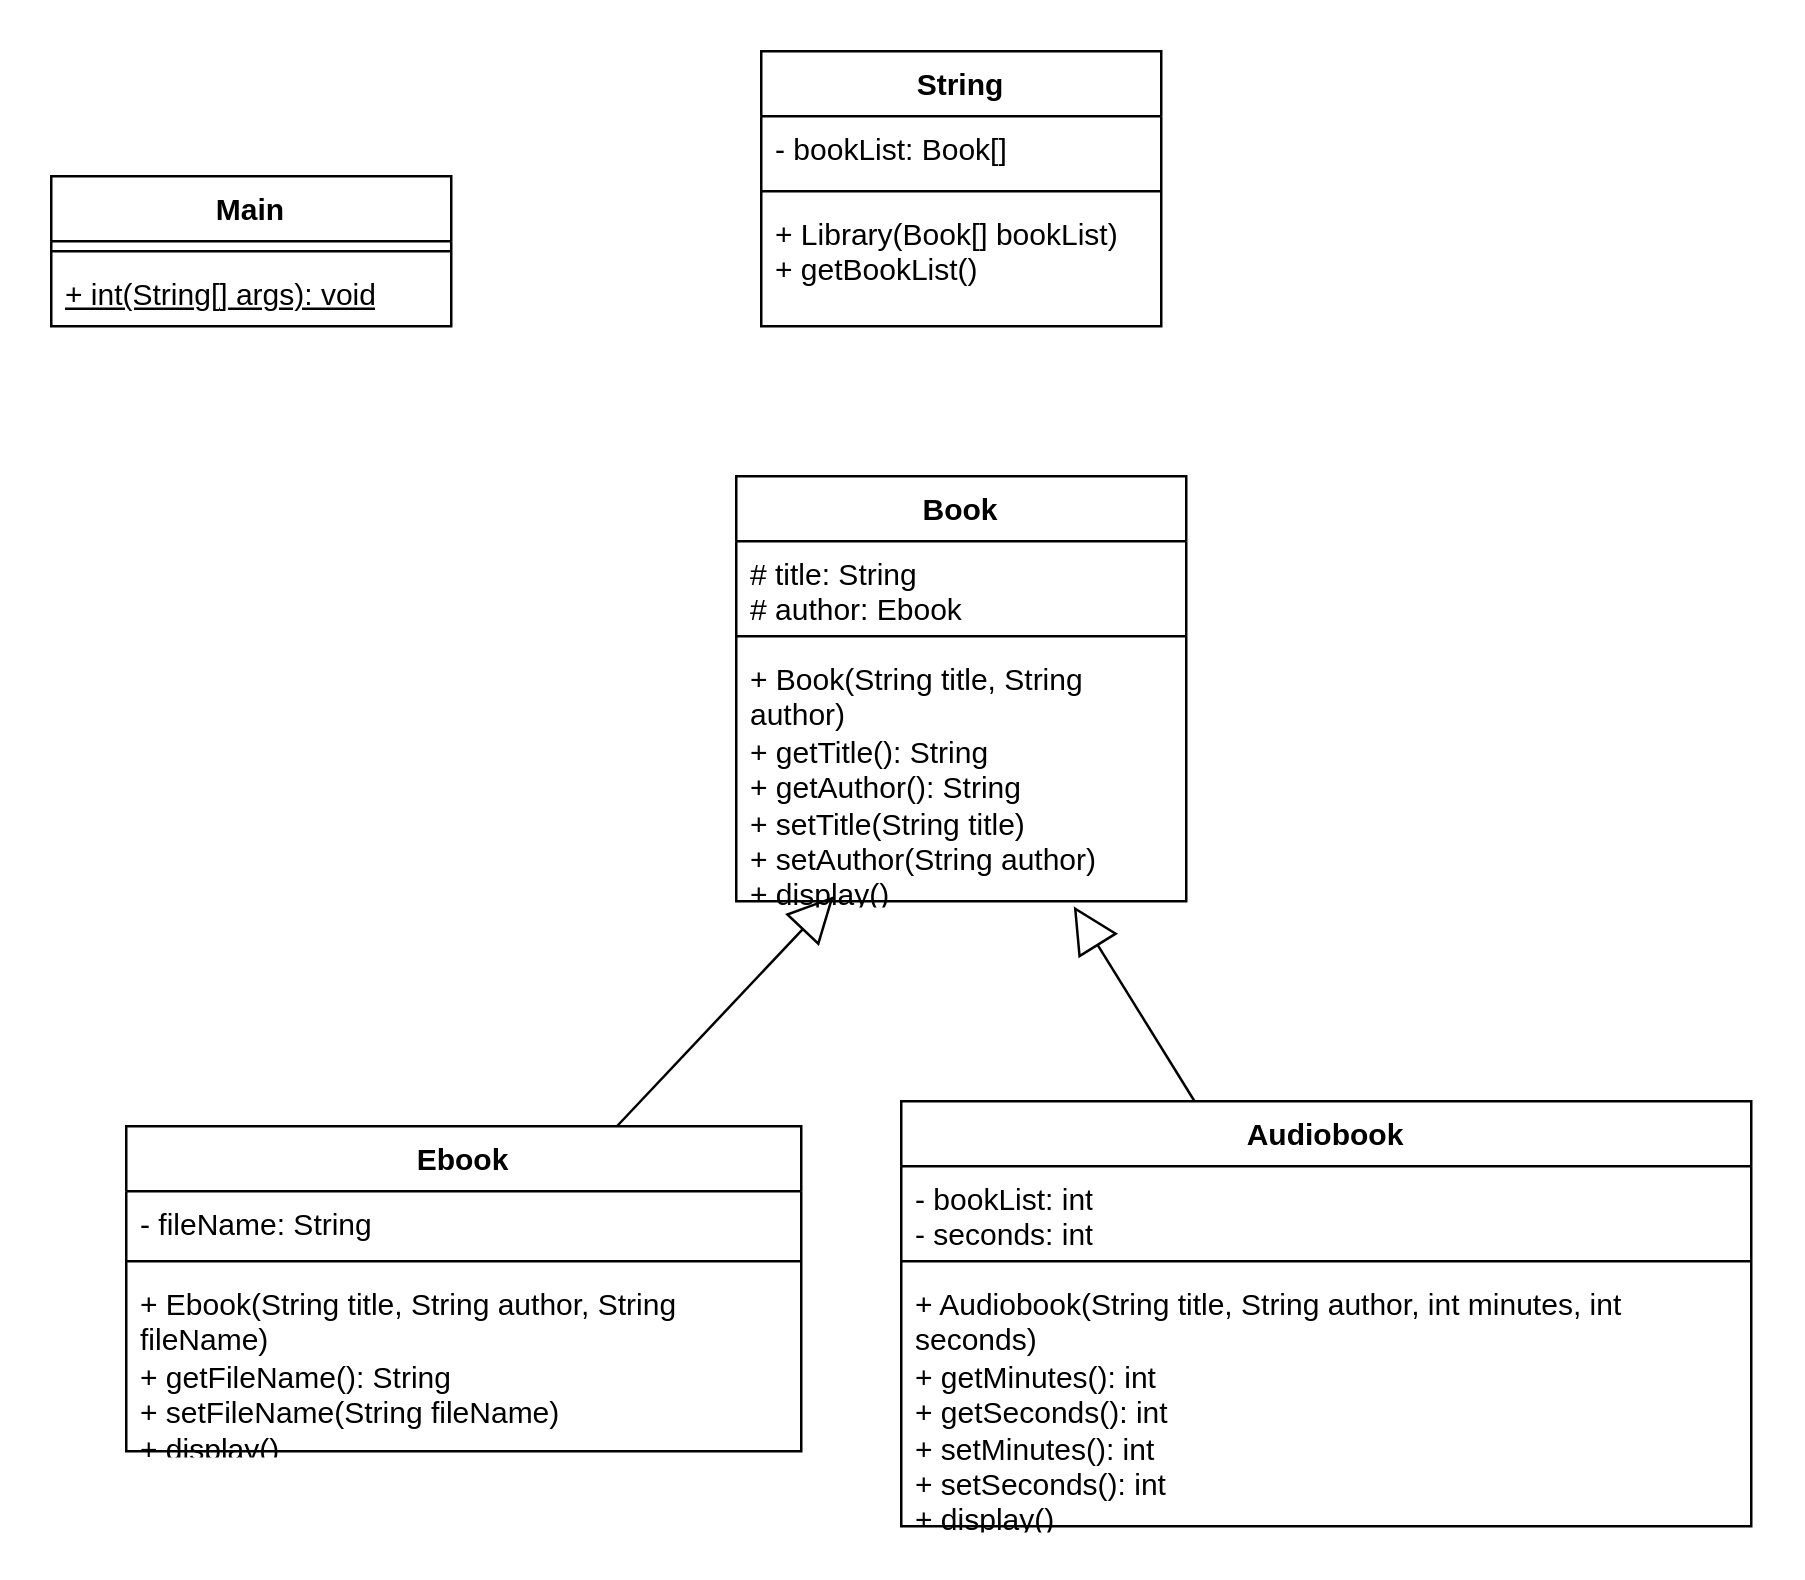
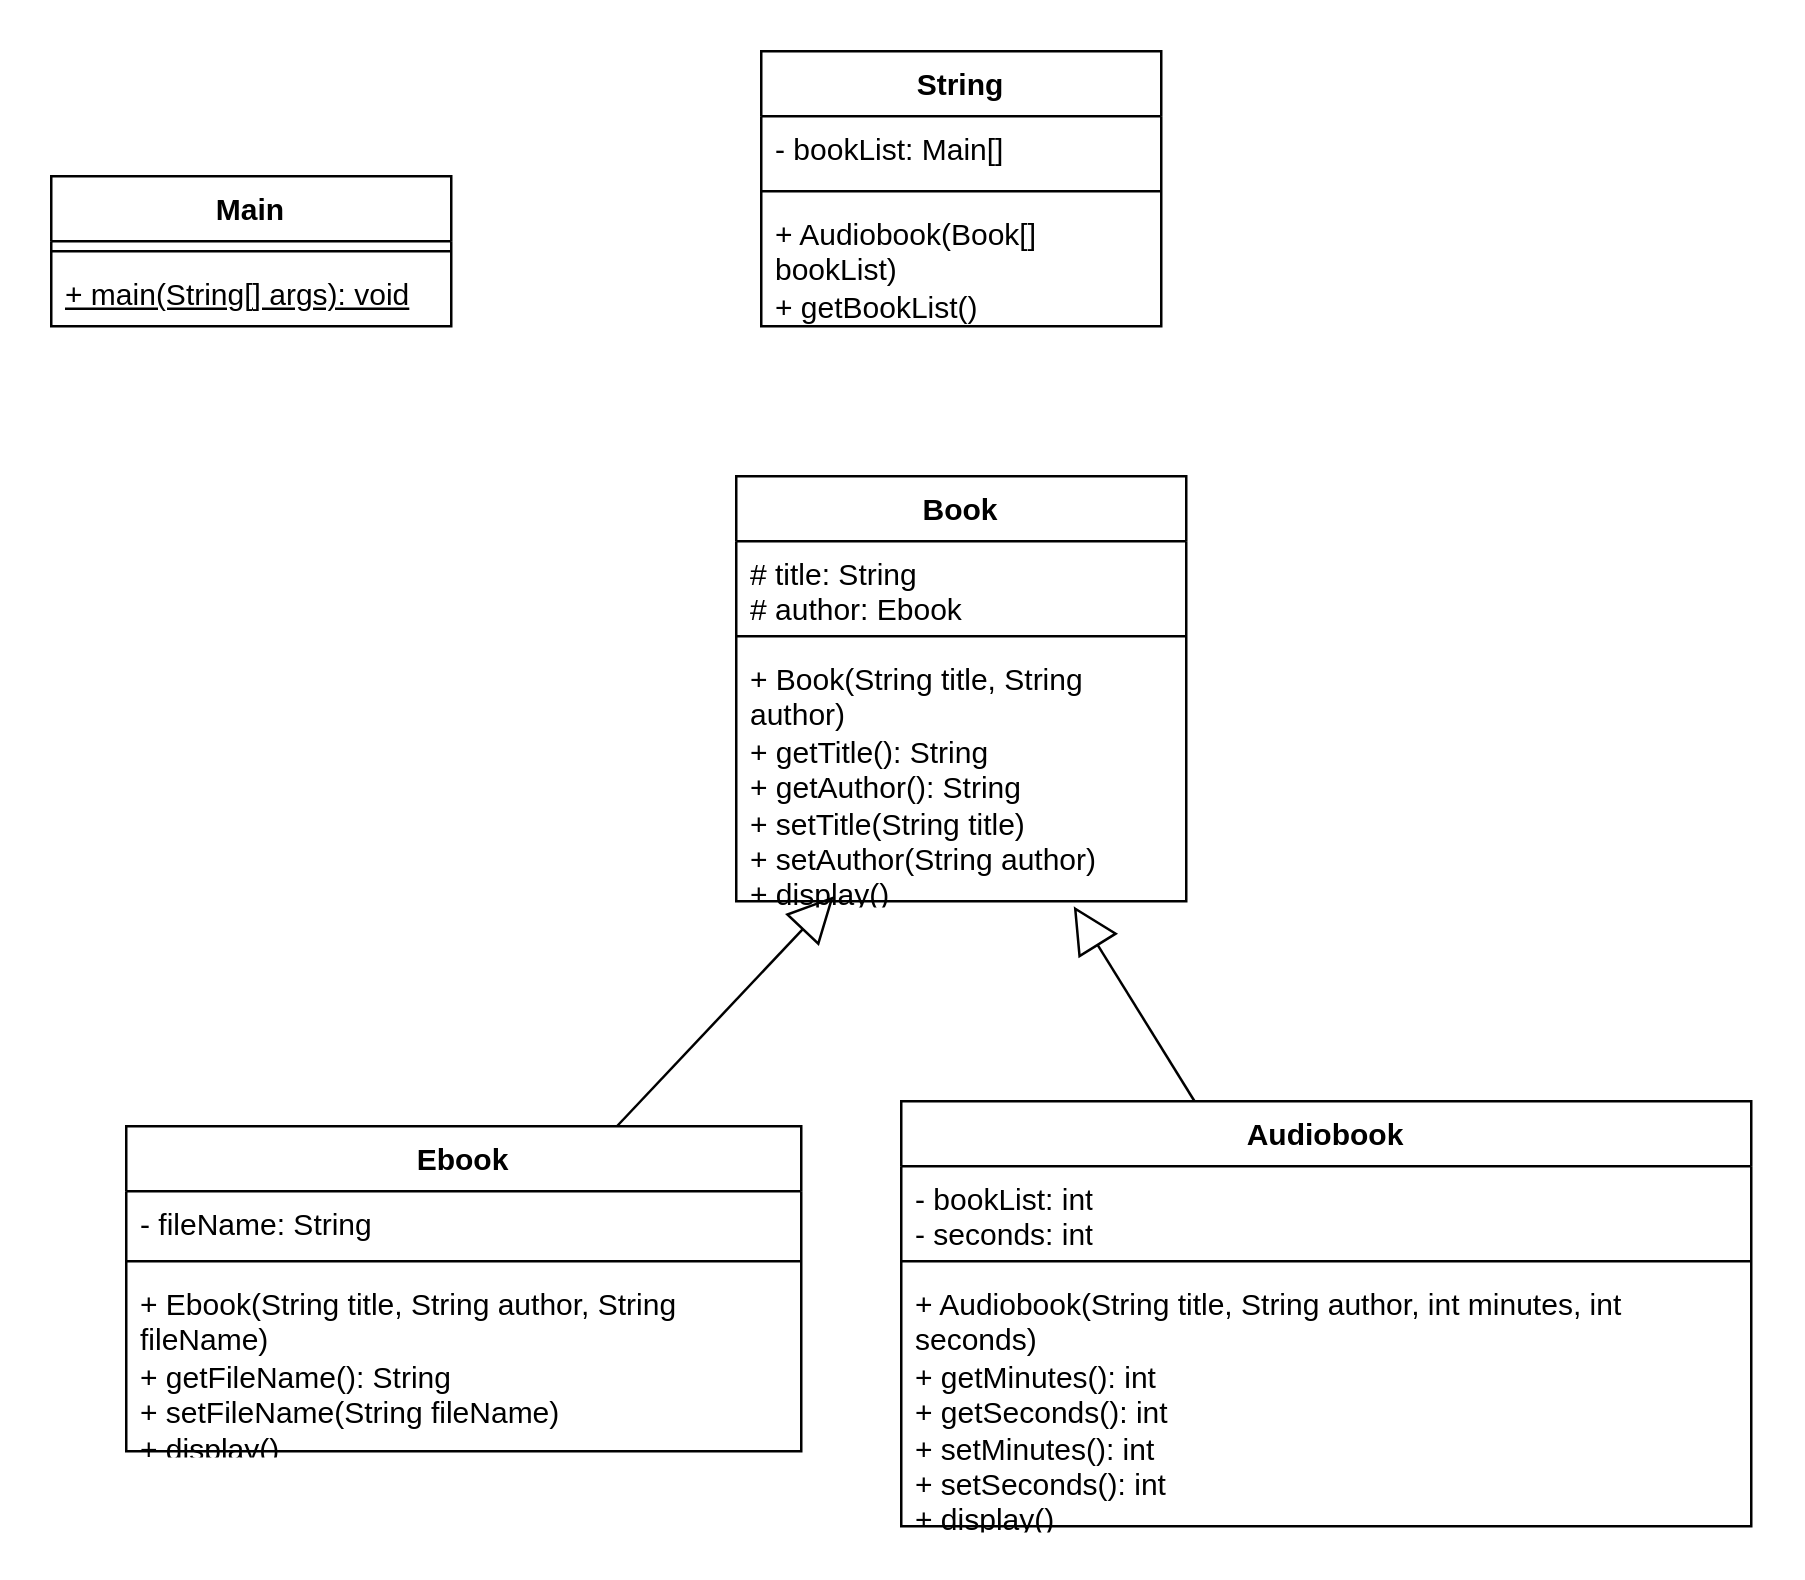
(912, 152) -> (908, 152)
(964, 273) -> (964, 273)
(254, 315) -> (254, 315)
